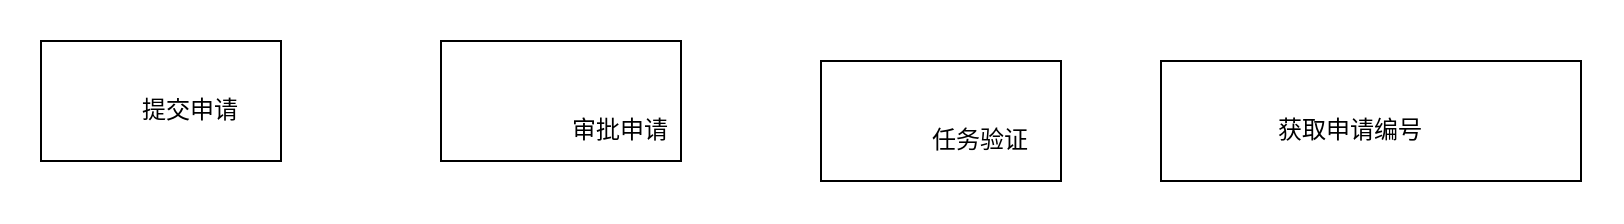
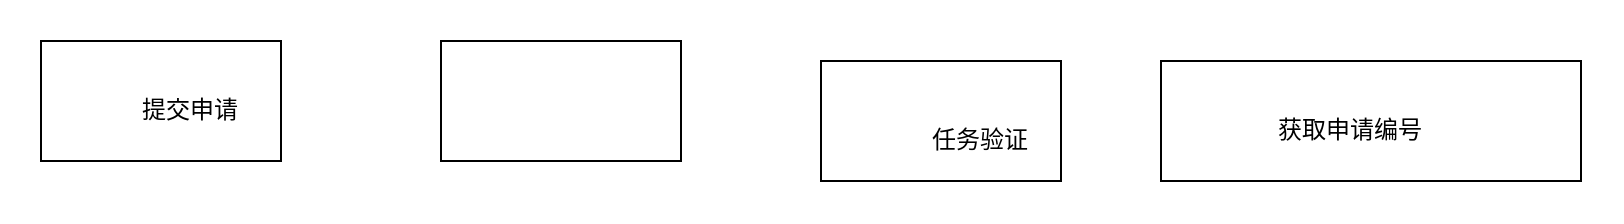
(621, 131) -> none
